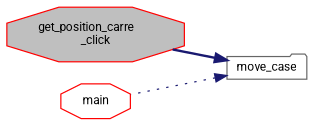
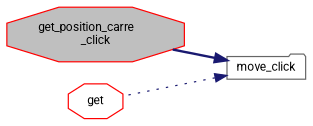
(267, 68) -> (266, 68)
(96, 101) -> (96, 101)
